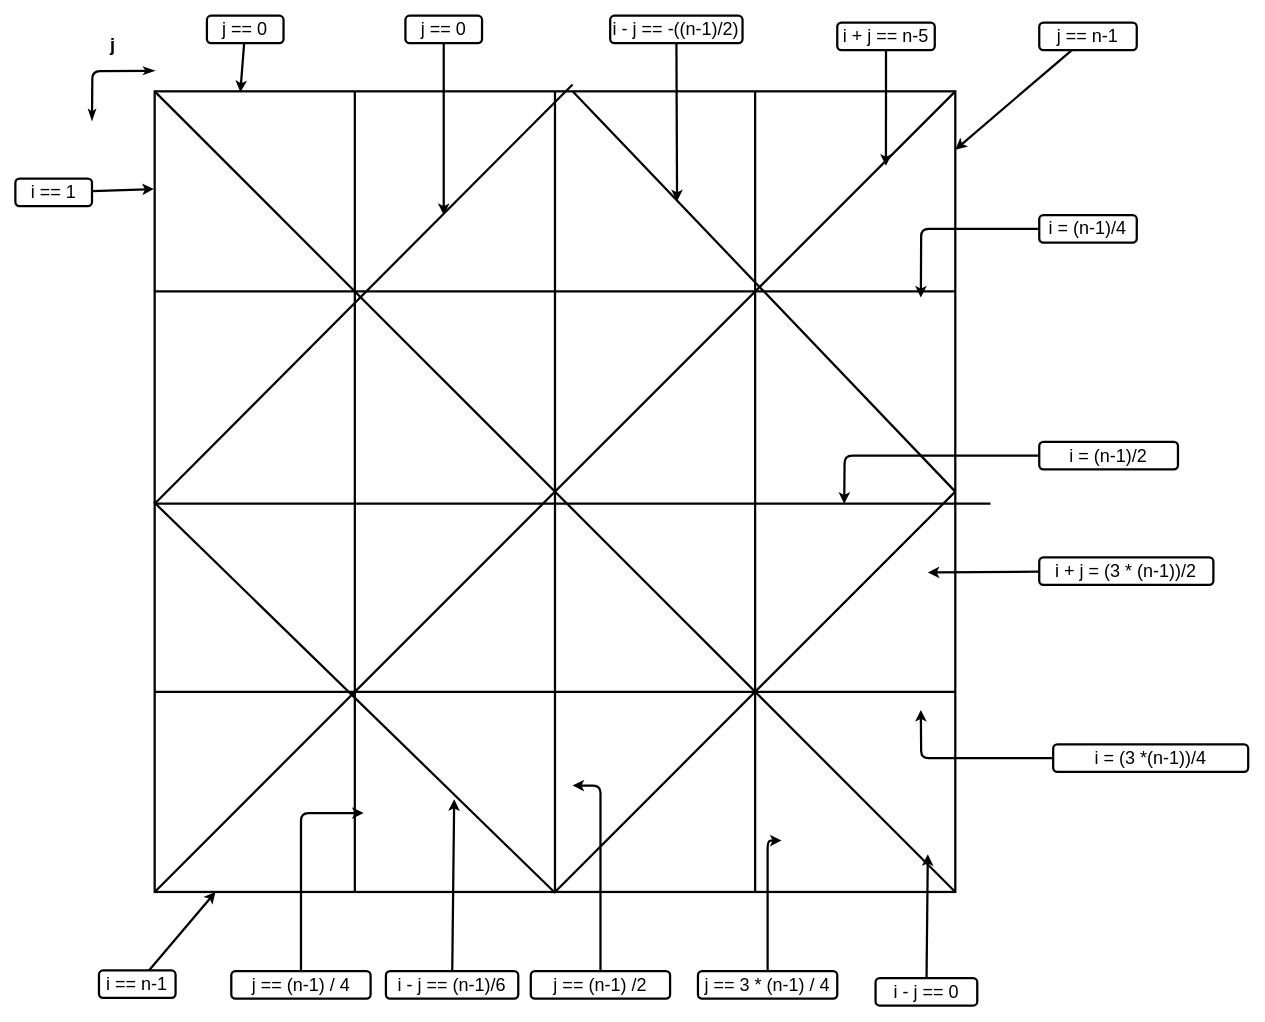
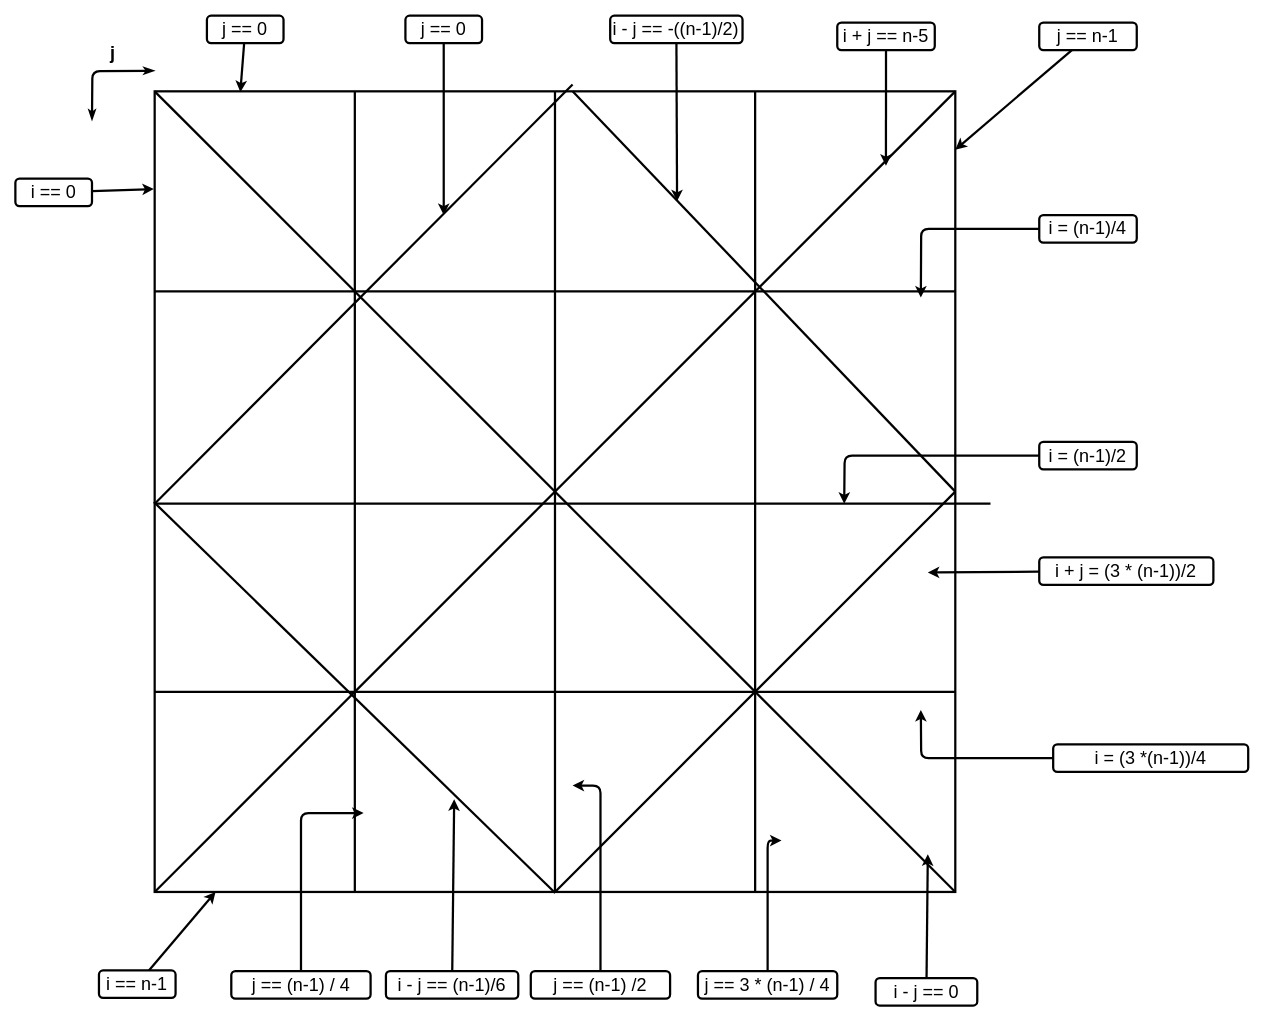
(113, 46) -> (113, 53)
(54, 192) -> (54, 192)
(1109, 455) -> (1088, 455)
